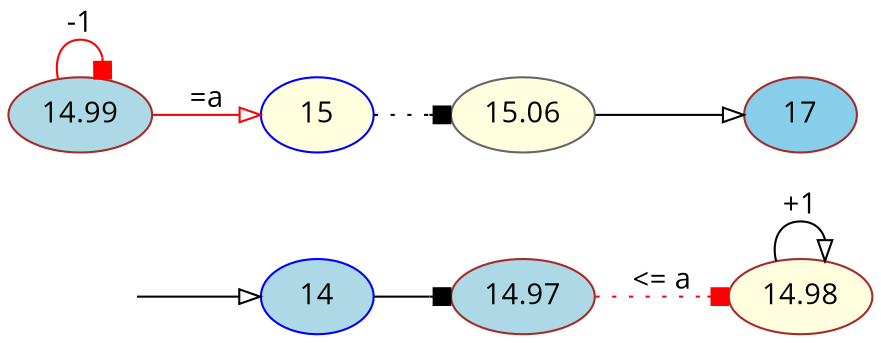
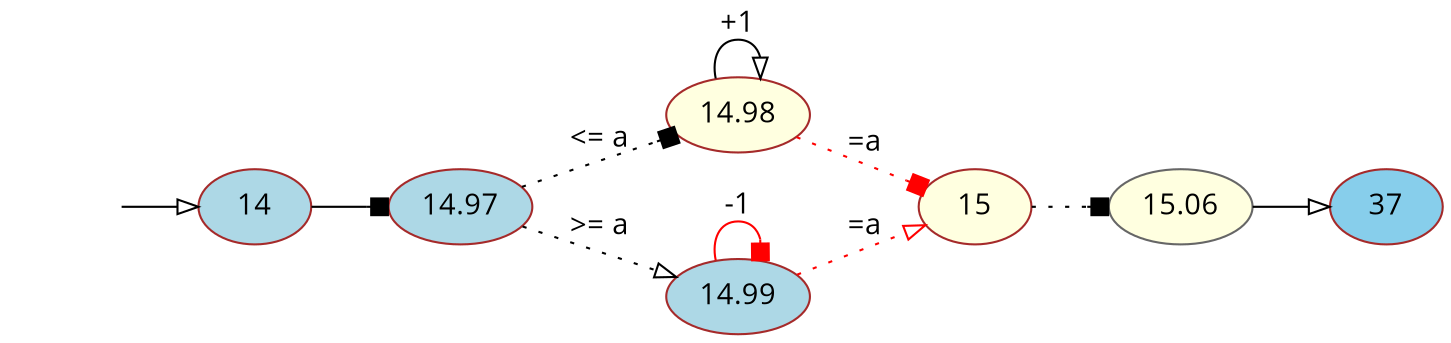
(196, 115) -> (851, 254)
(317, 115) -> (975, 207)
(801, 115) -> (1386, 207)
none -> (851, 159)
none -> (589, 248)
(317, 297) -> (255, 207)
(651, 297) -> (589, 164)
